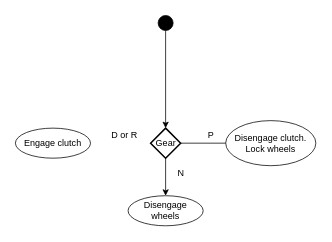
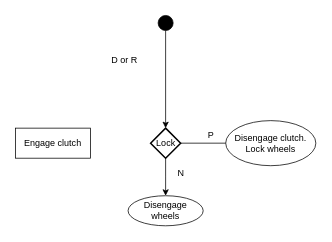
(124, 135) -> (124, 60)
(53, 143) -> (53, 143)
(166, 143) -> (166, 143)
